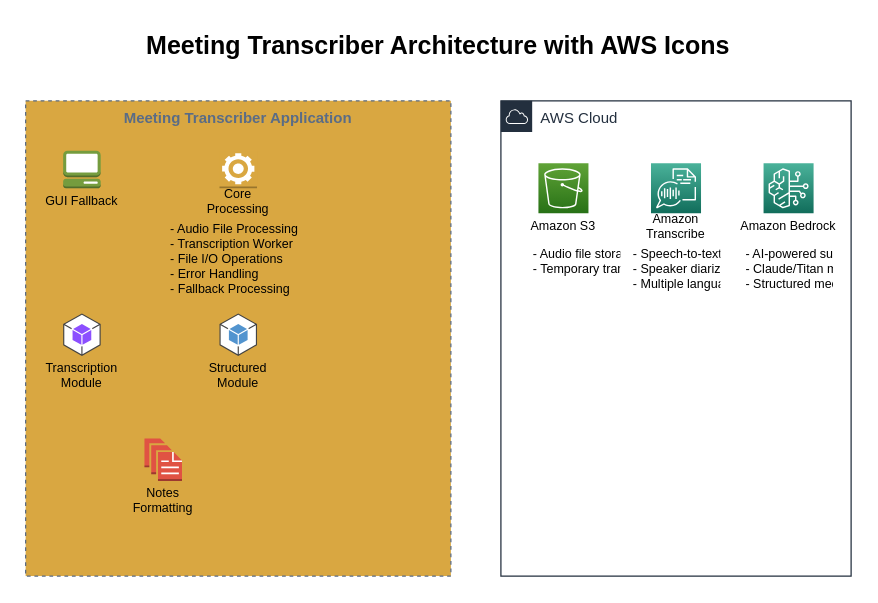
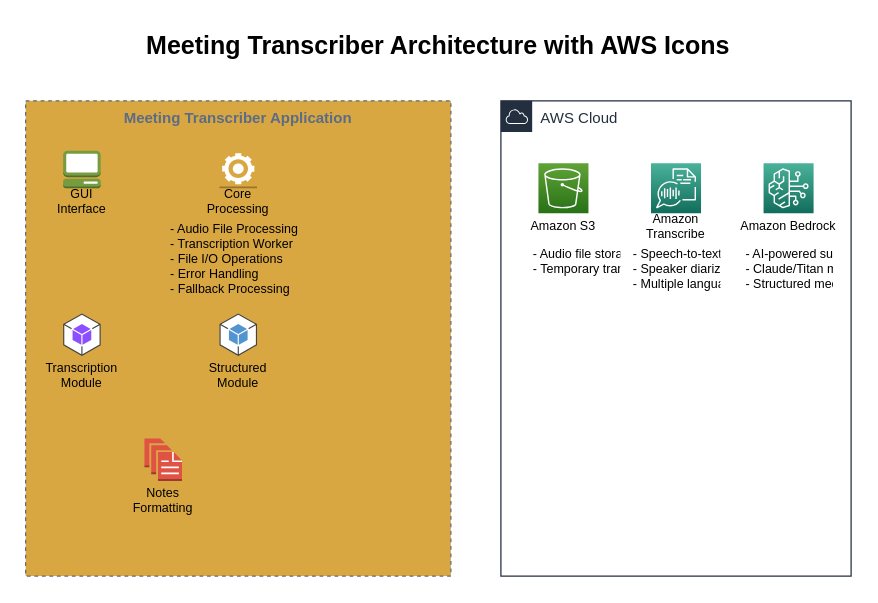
(82, 201) -> (82, 201)
